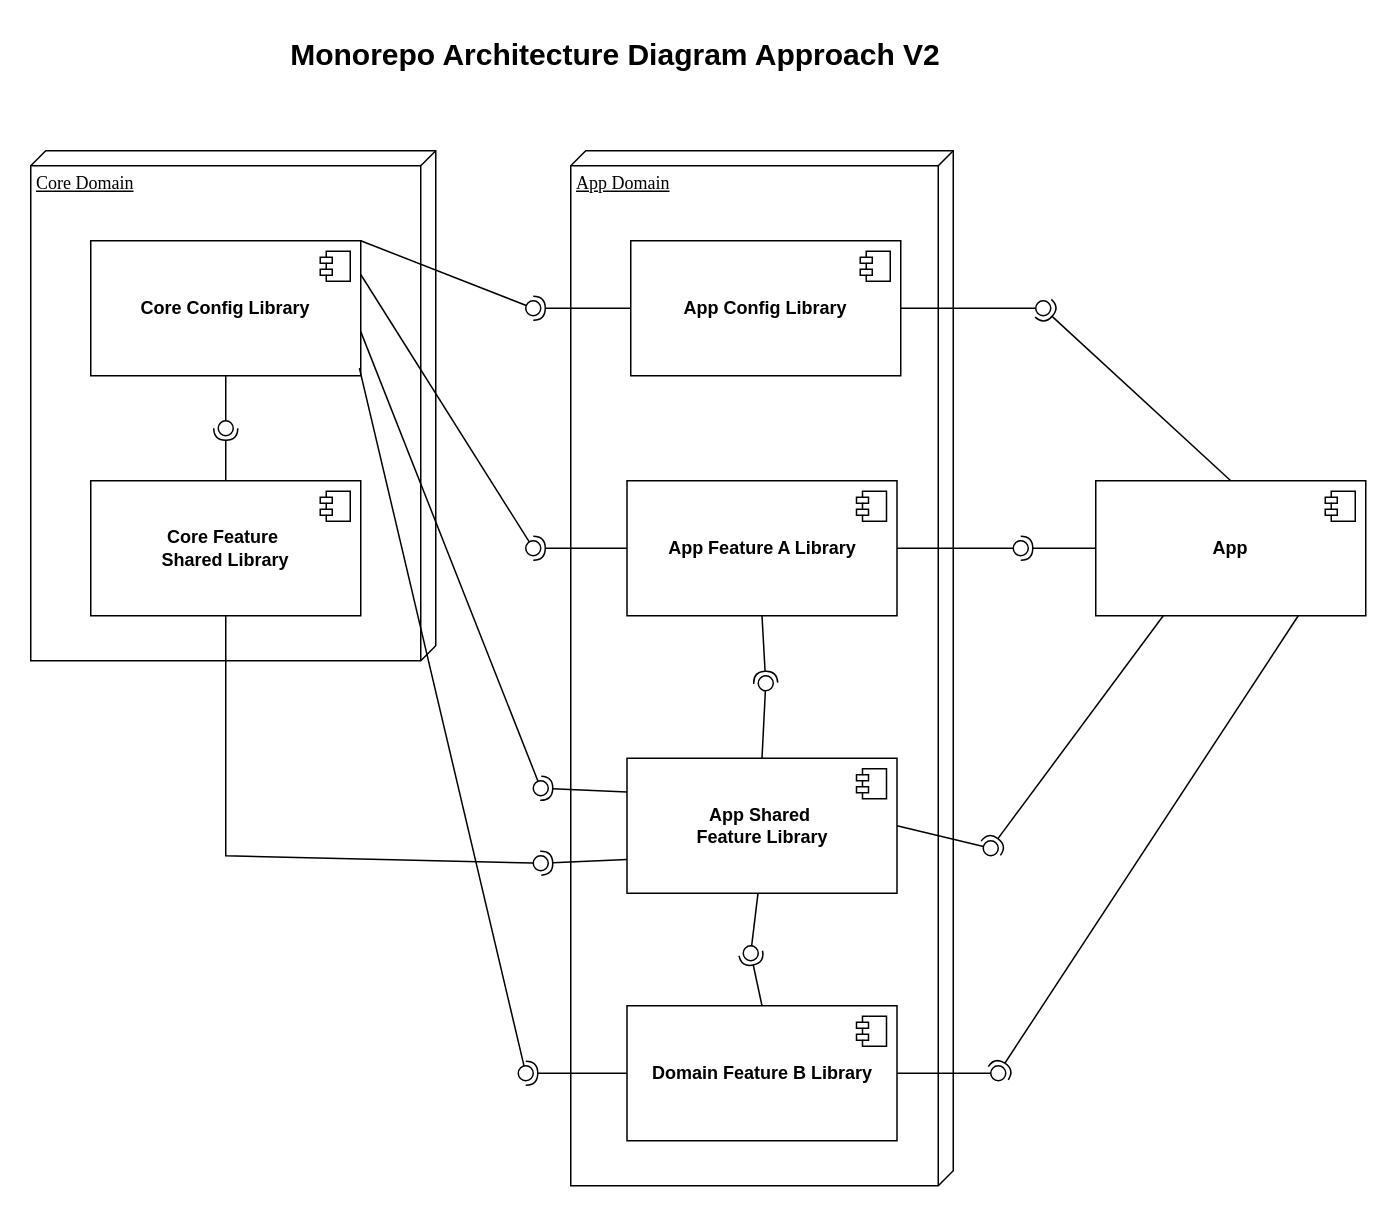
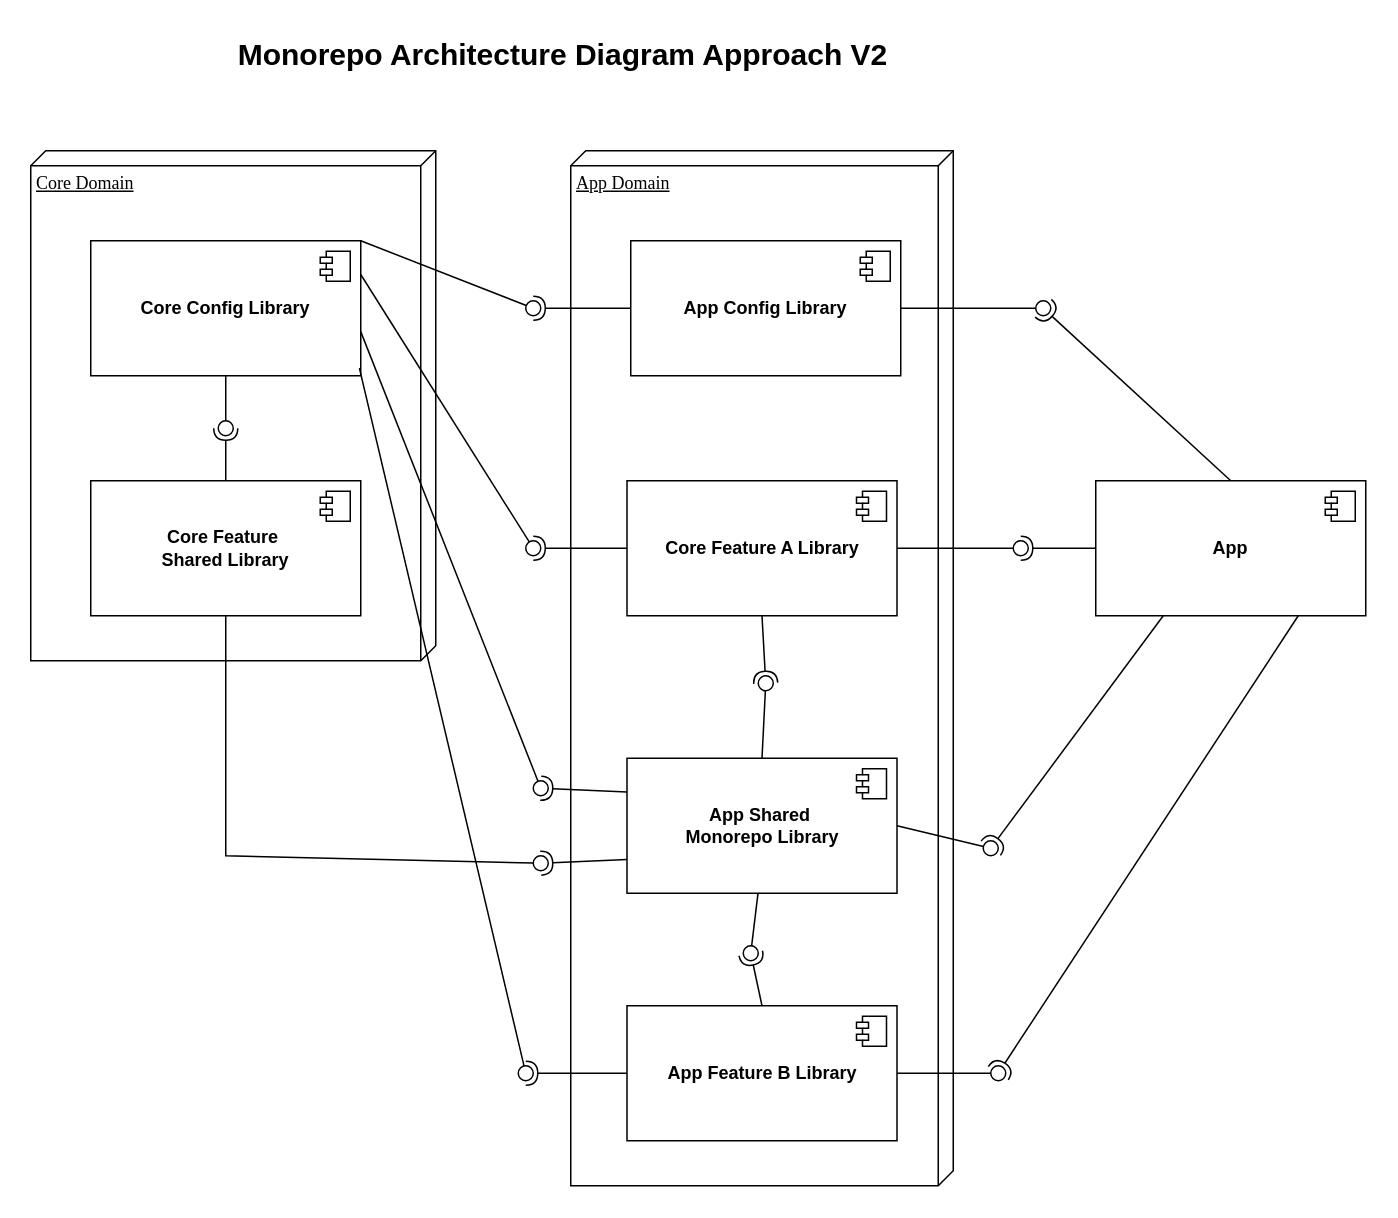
(616, 53) -> (563, 53)
(763, 548) -> (763, 548)
(763, 826) -> (763, 826)
(763, 1073) -> (763, 1073)
